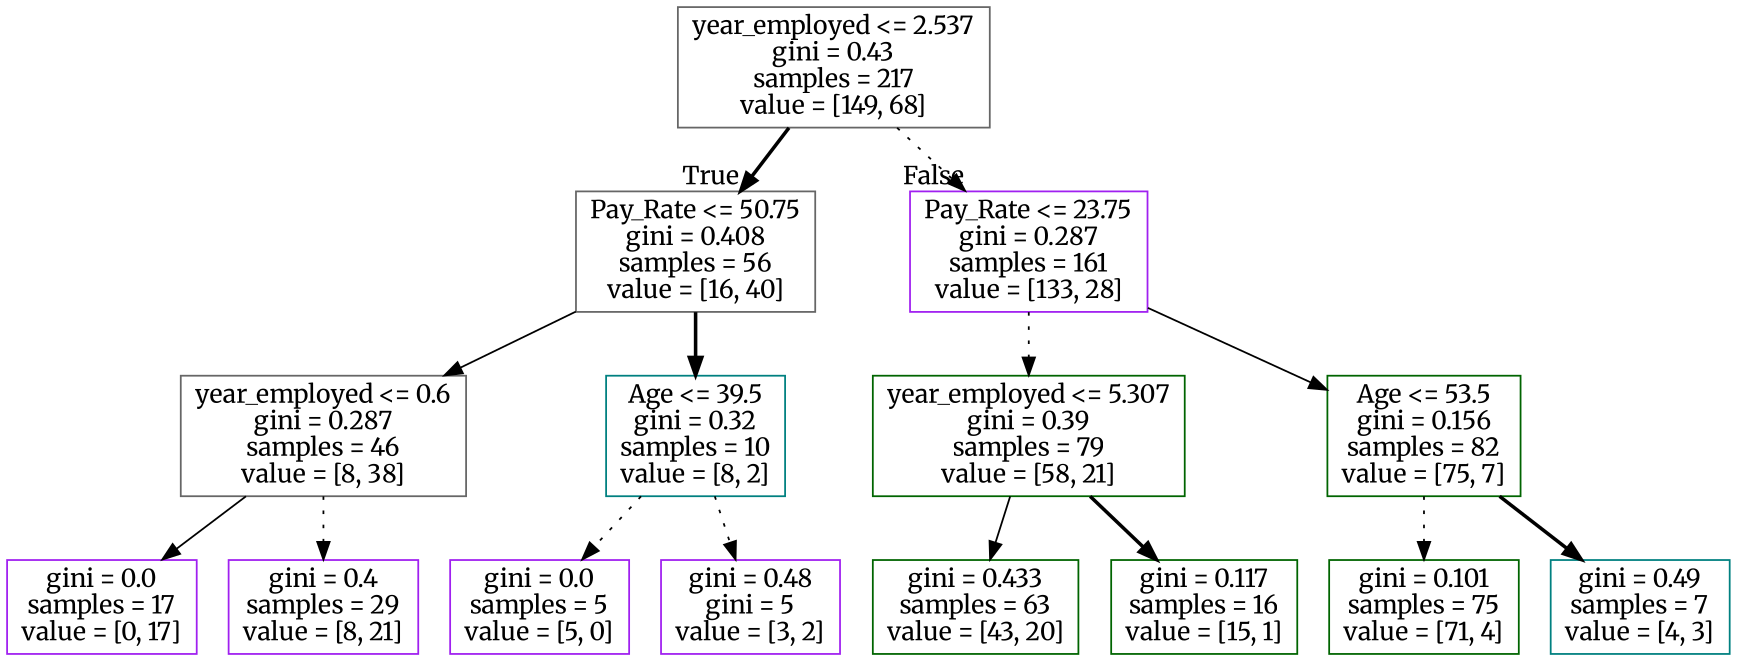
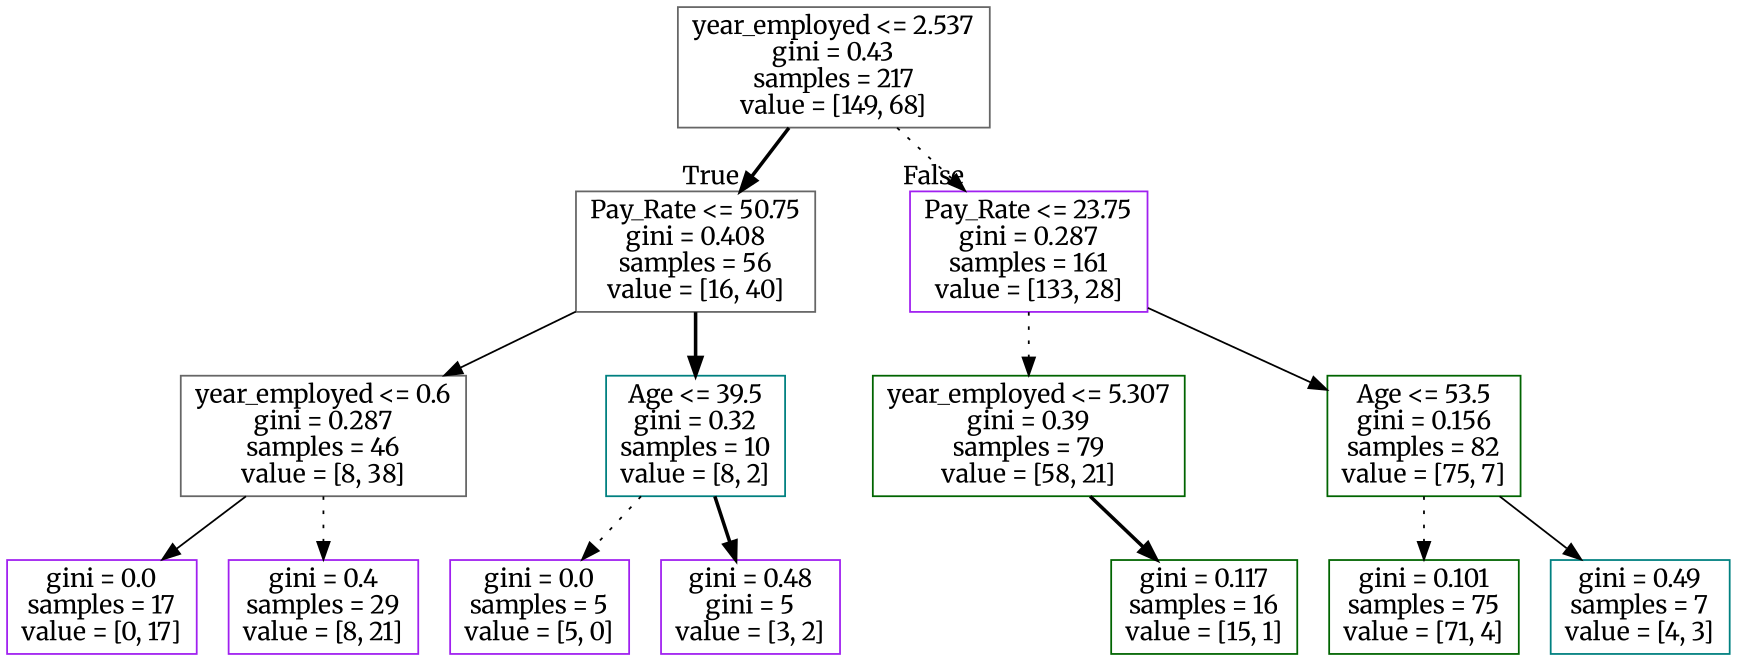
(722, 519) -> (722, 519)
(1533, 522) -> (1533, 522)
(976, 607) -> none
